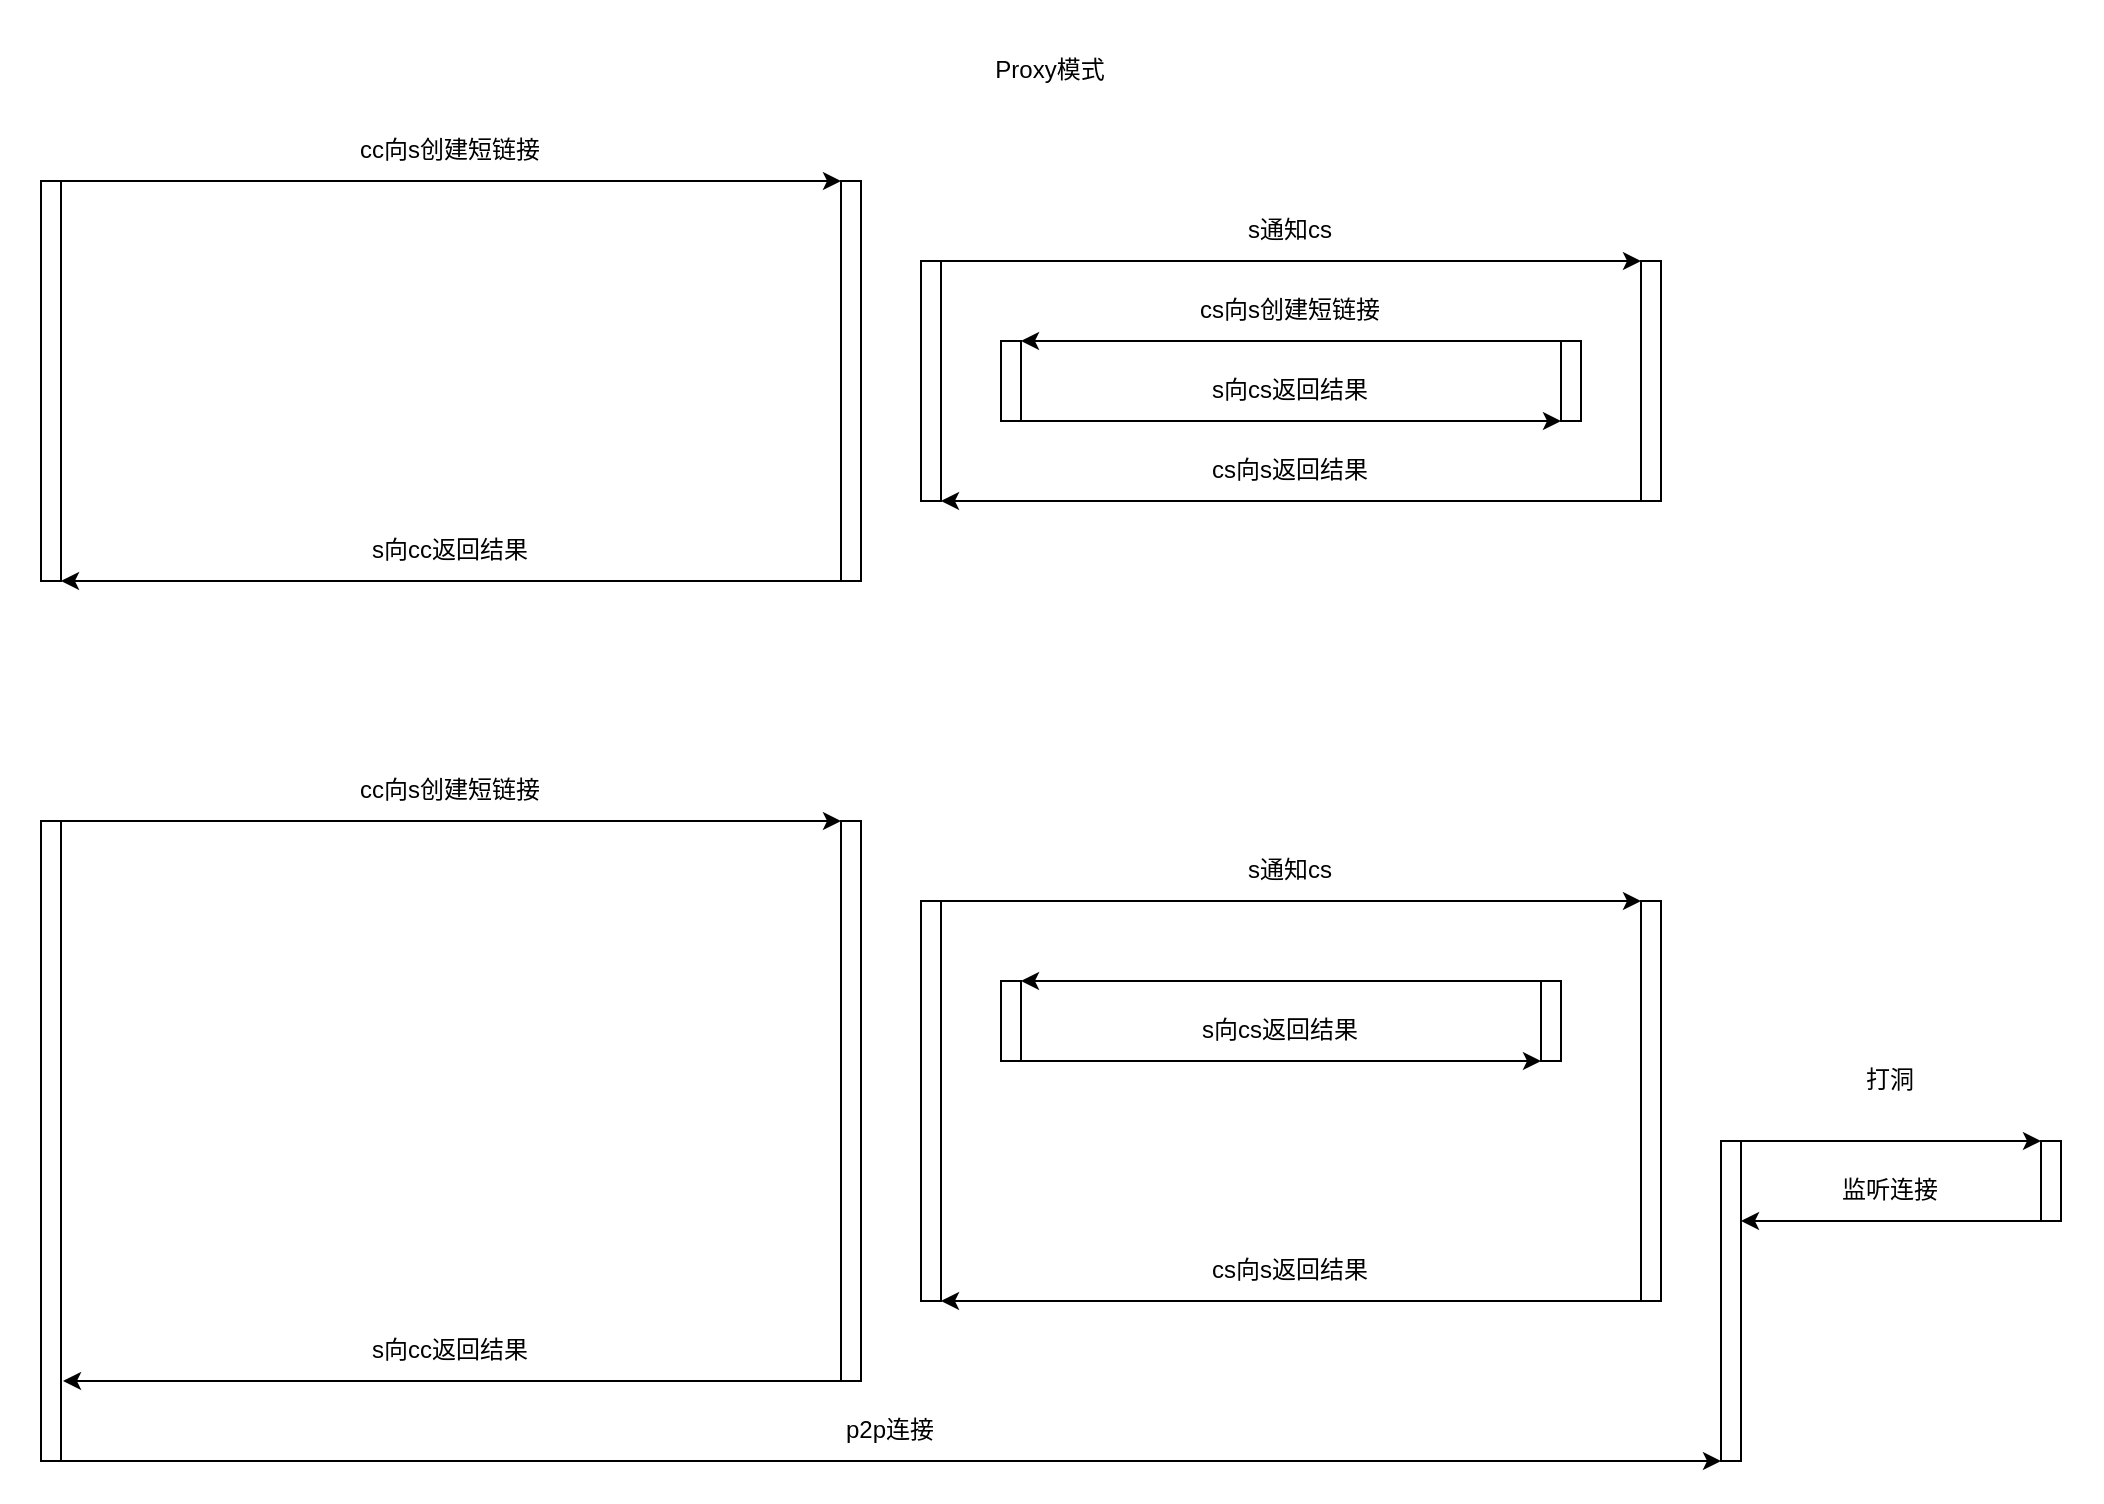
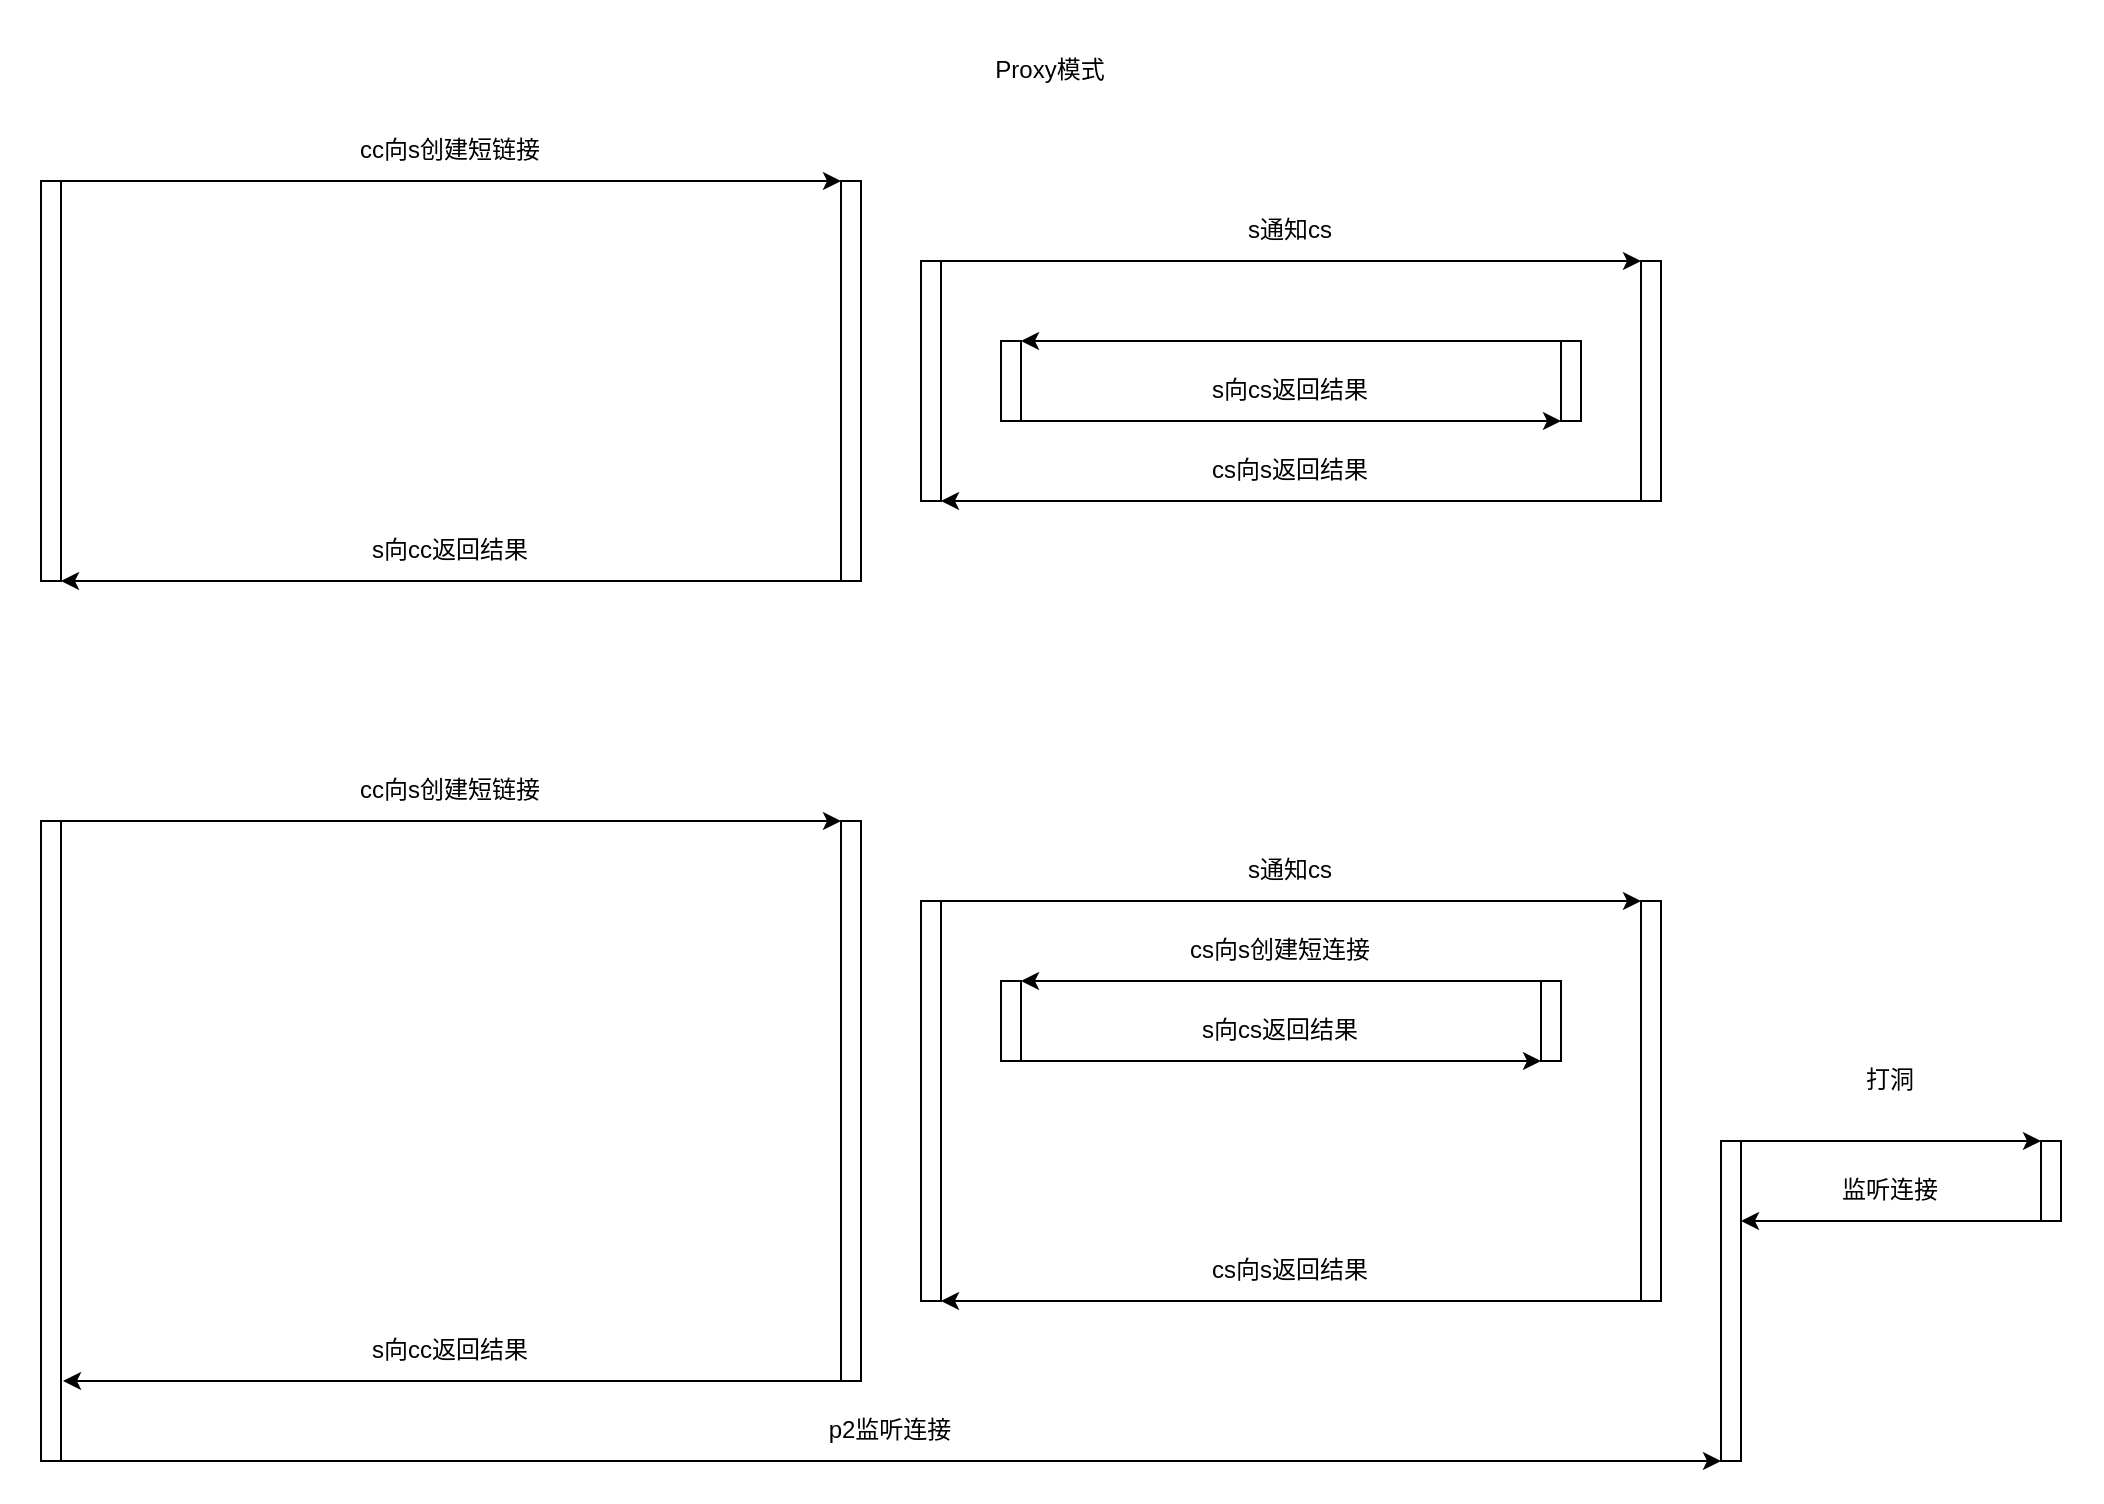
(1291, 311) -> none
none -> (1281, 951)
(891, 1431) -> (891, 1431)
